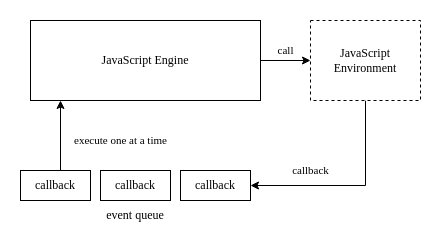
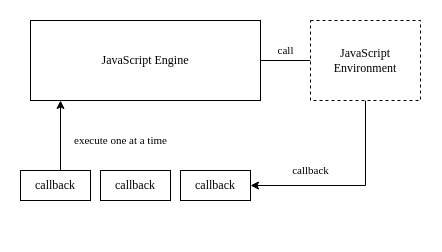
(302, 61) -> (305, 61)
(136, 216) -> none
